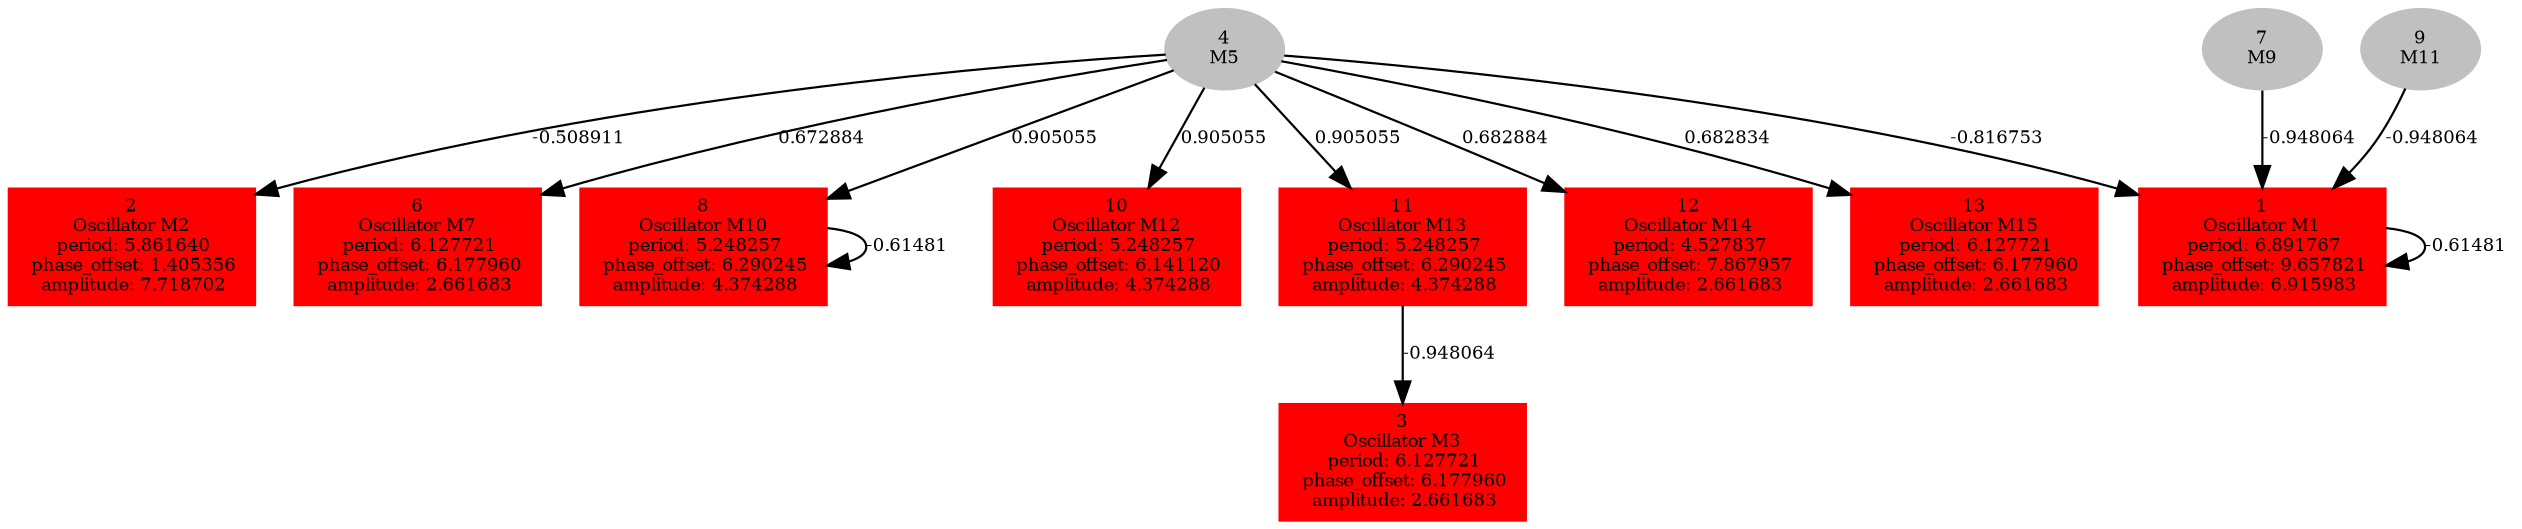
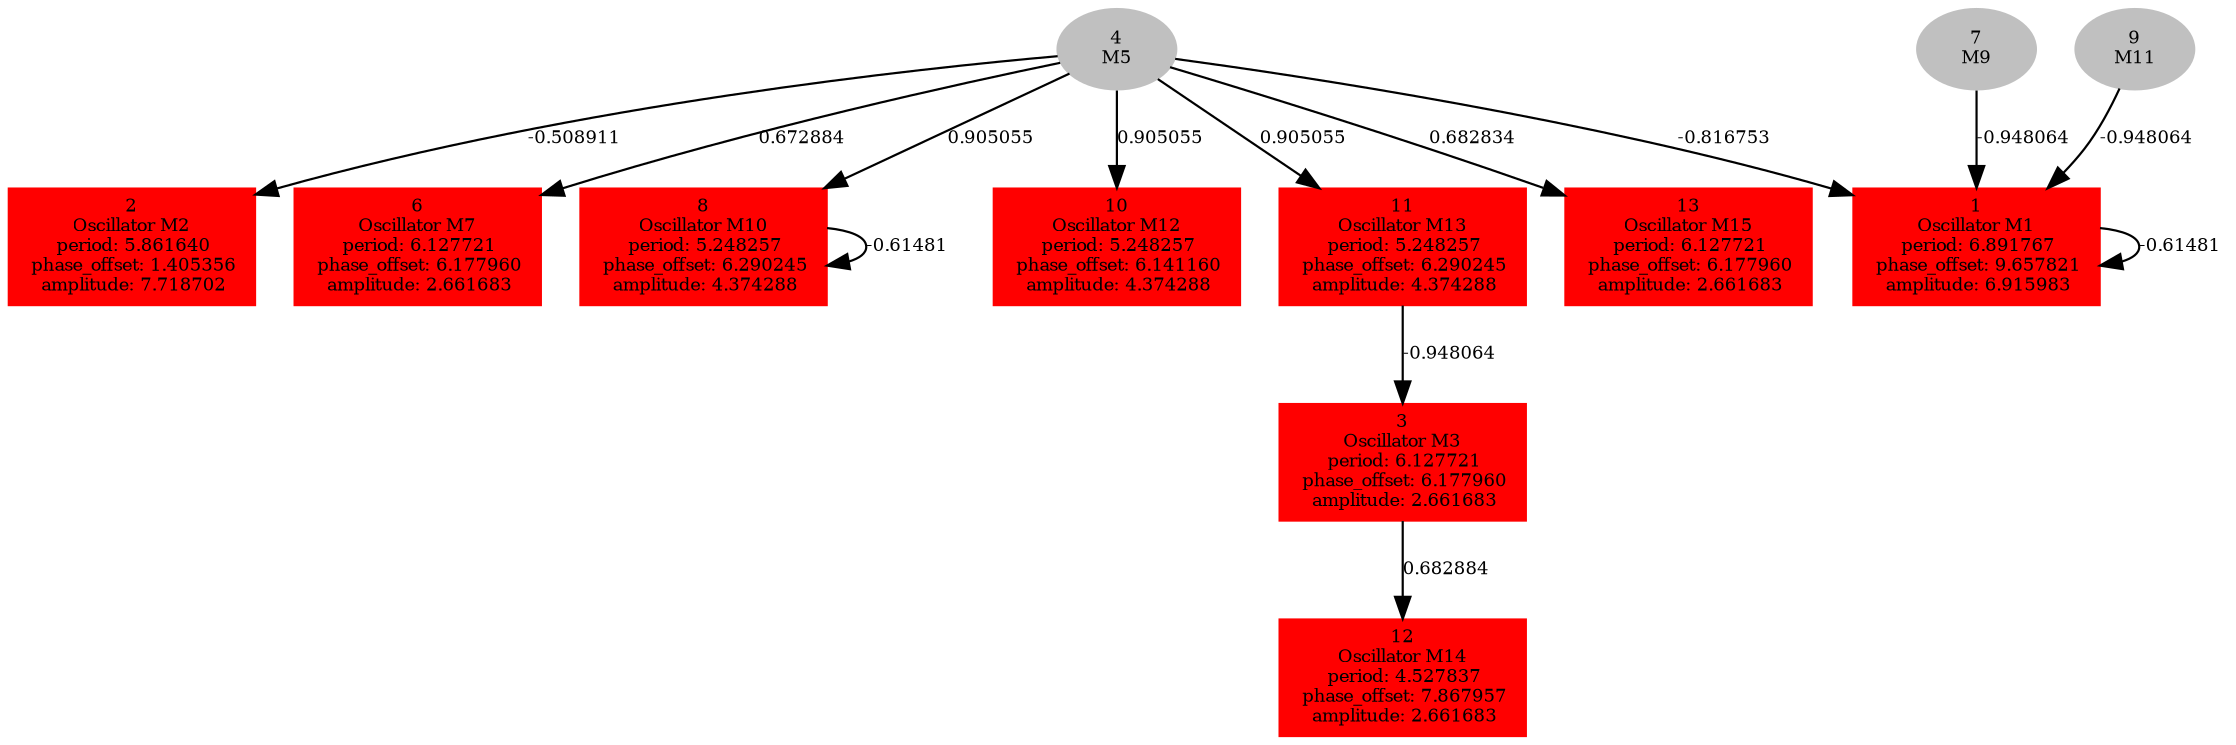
(1410, 127) -> (1403, 559)
(1117, 266) -> (1117, 266)
